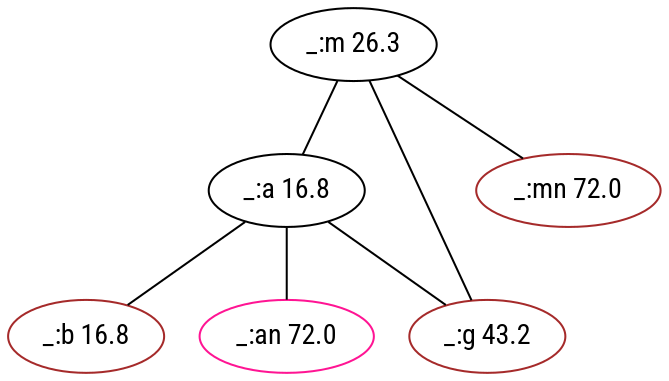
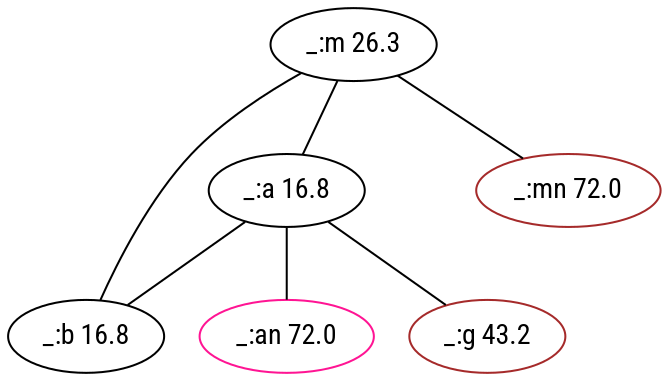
(420, 191) -> (180, 168)
(86, 336) -> (86, 336)
